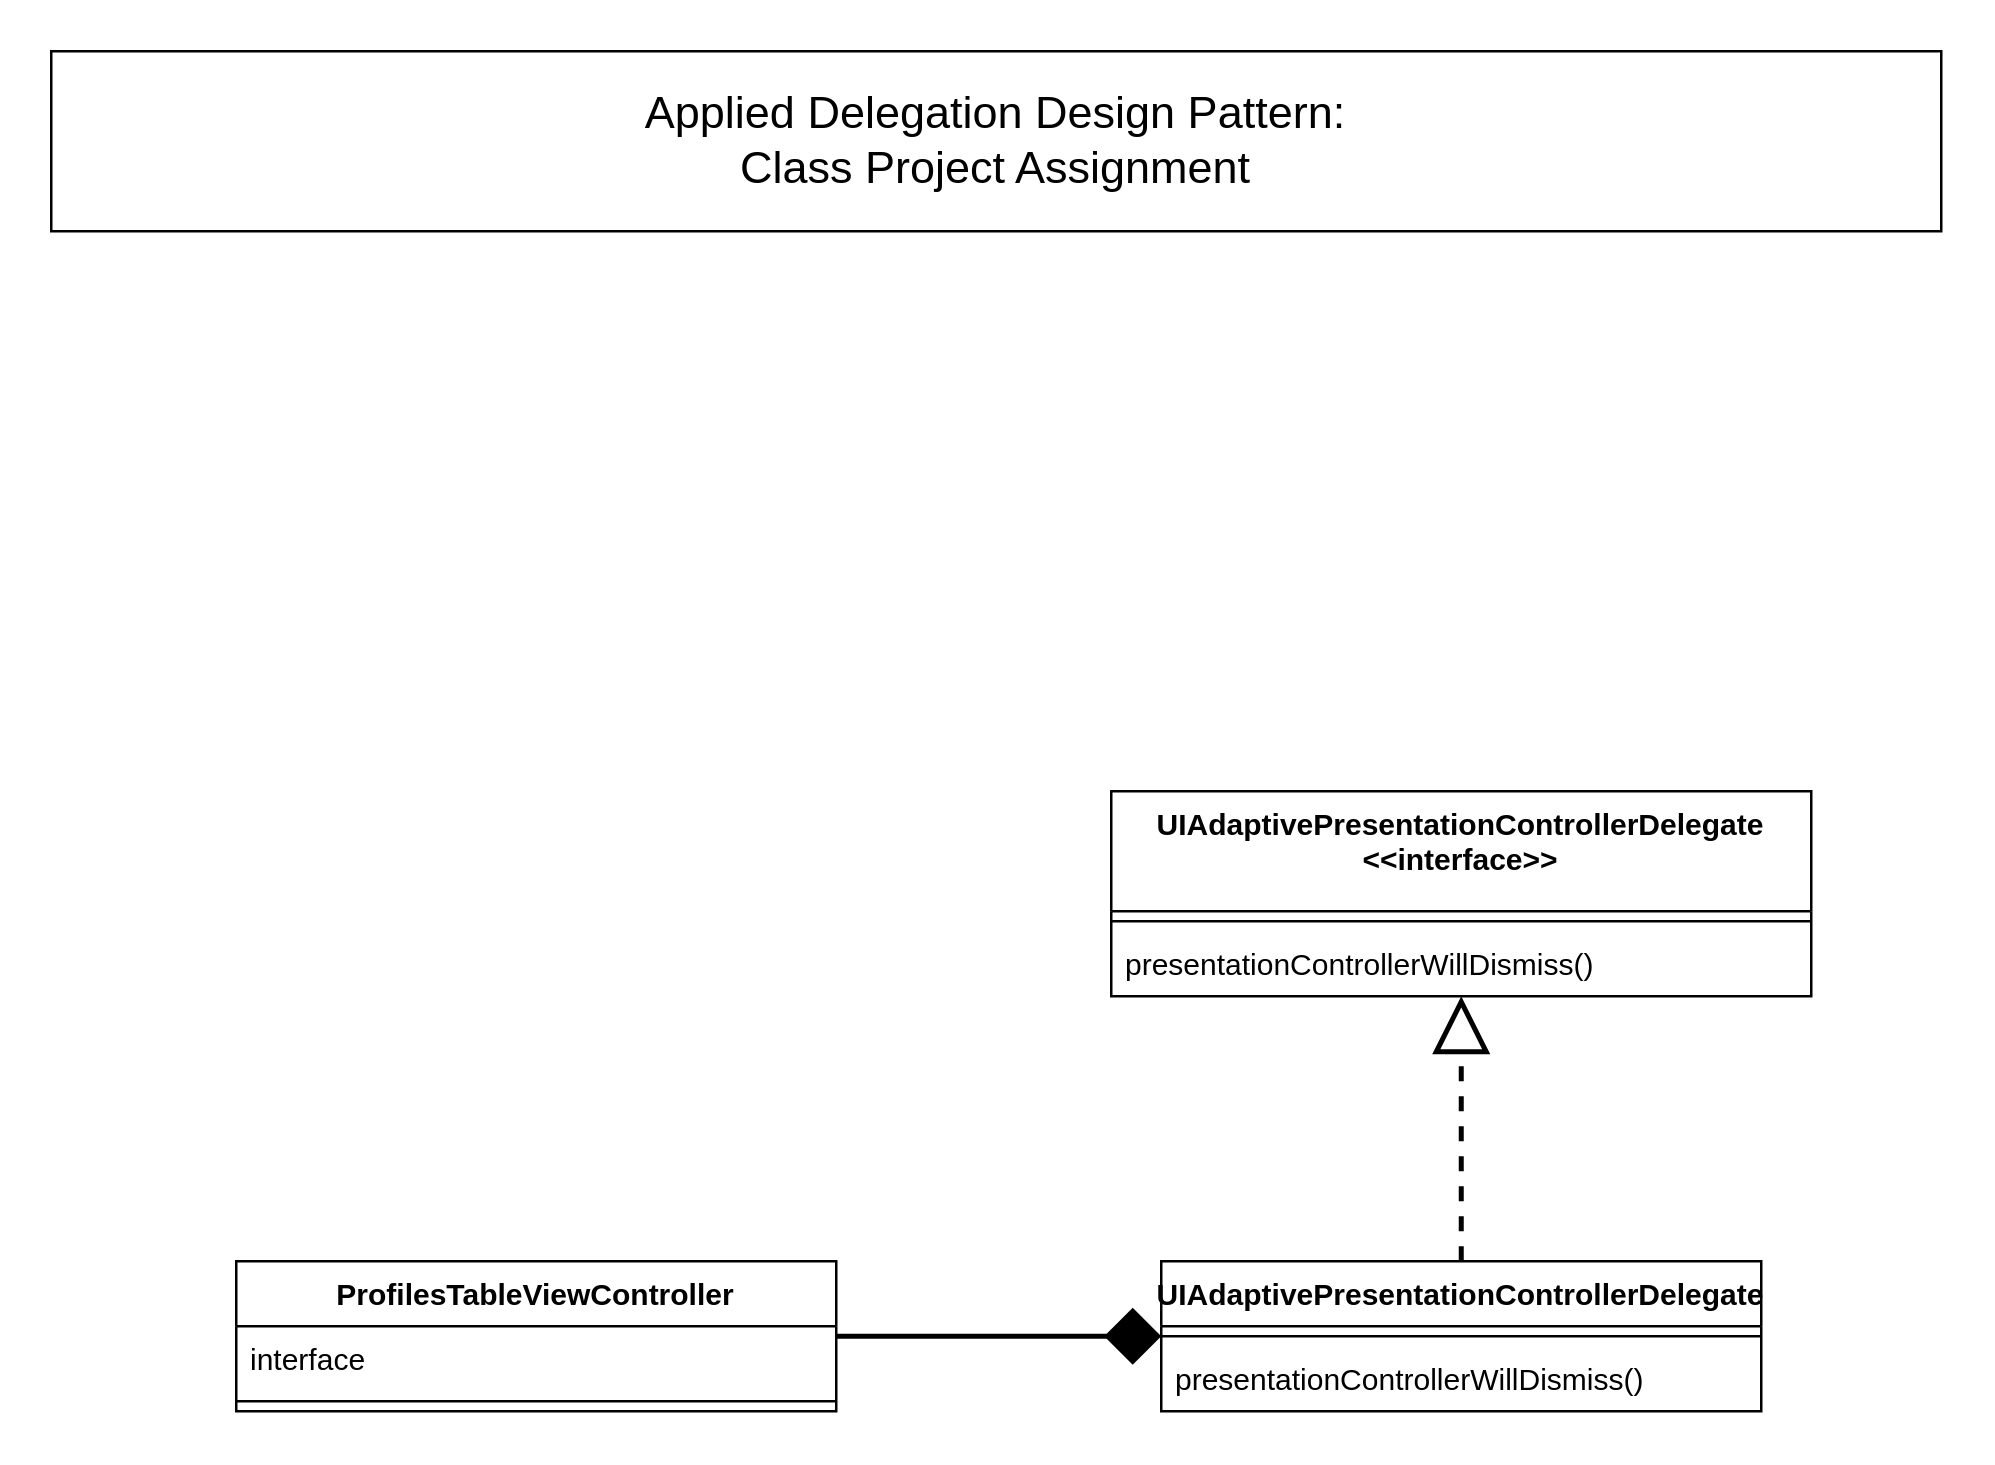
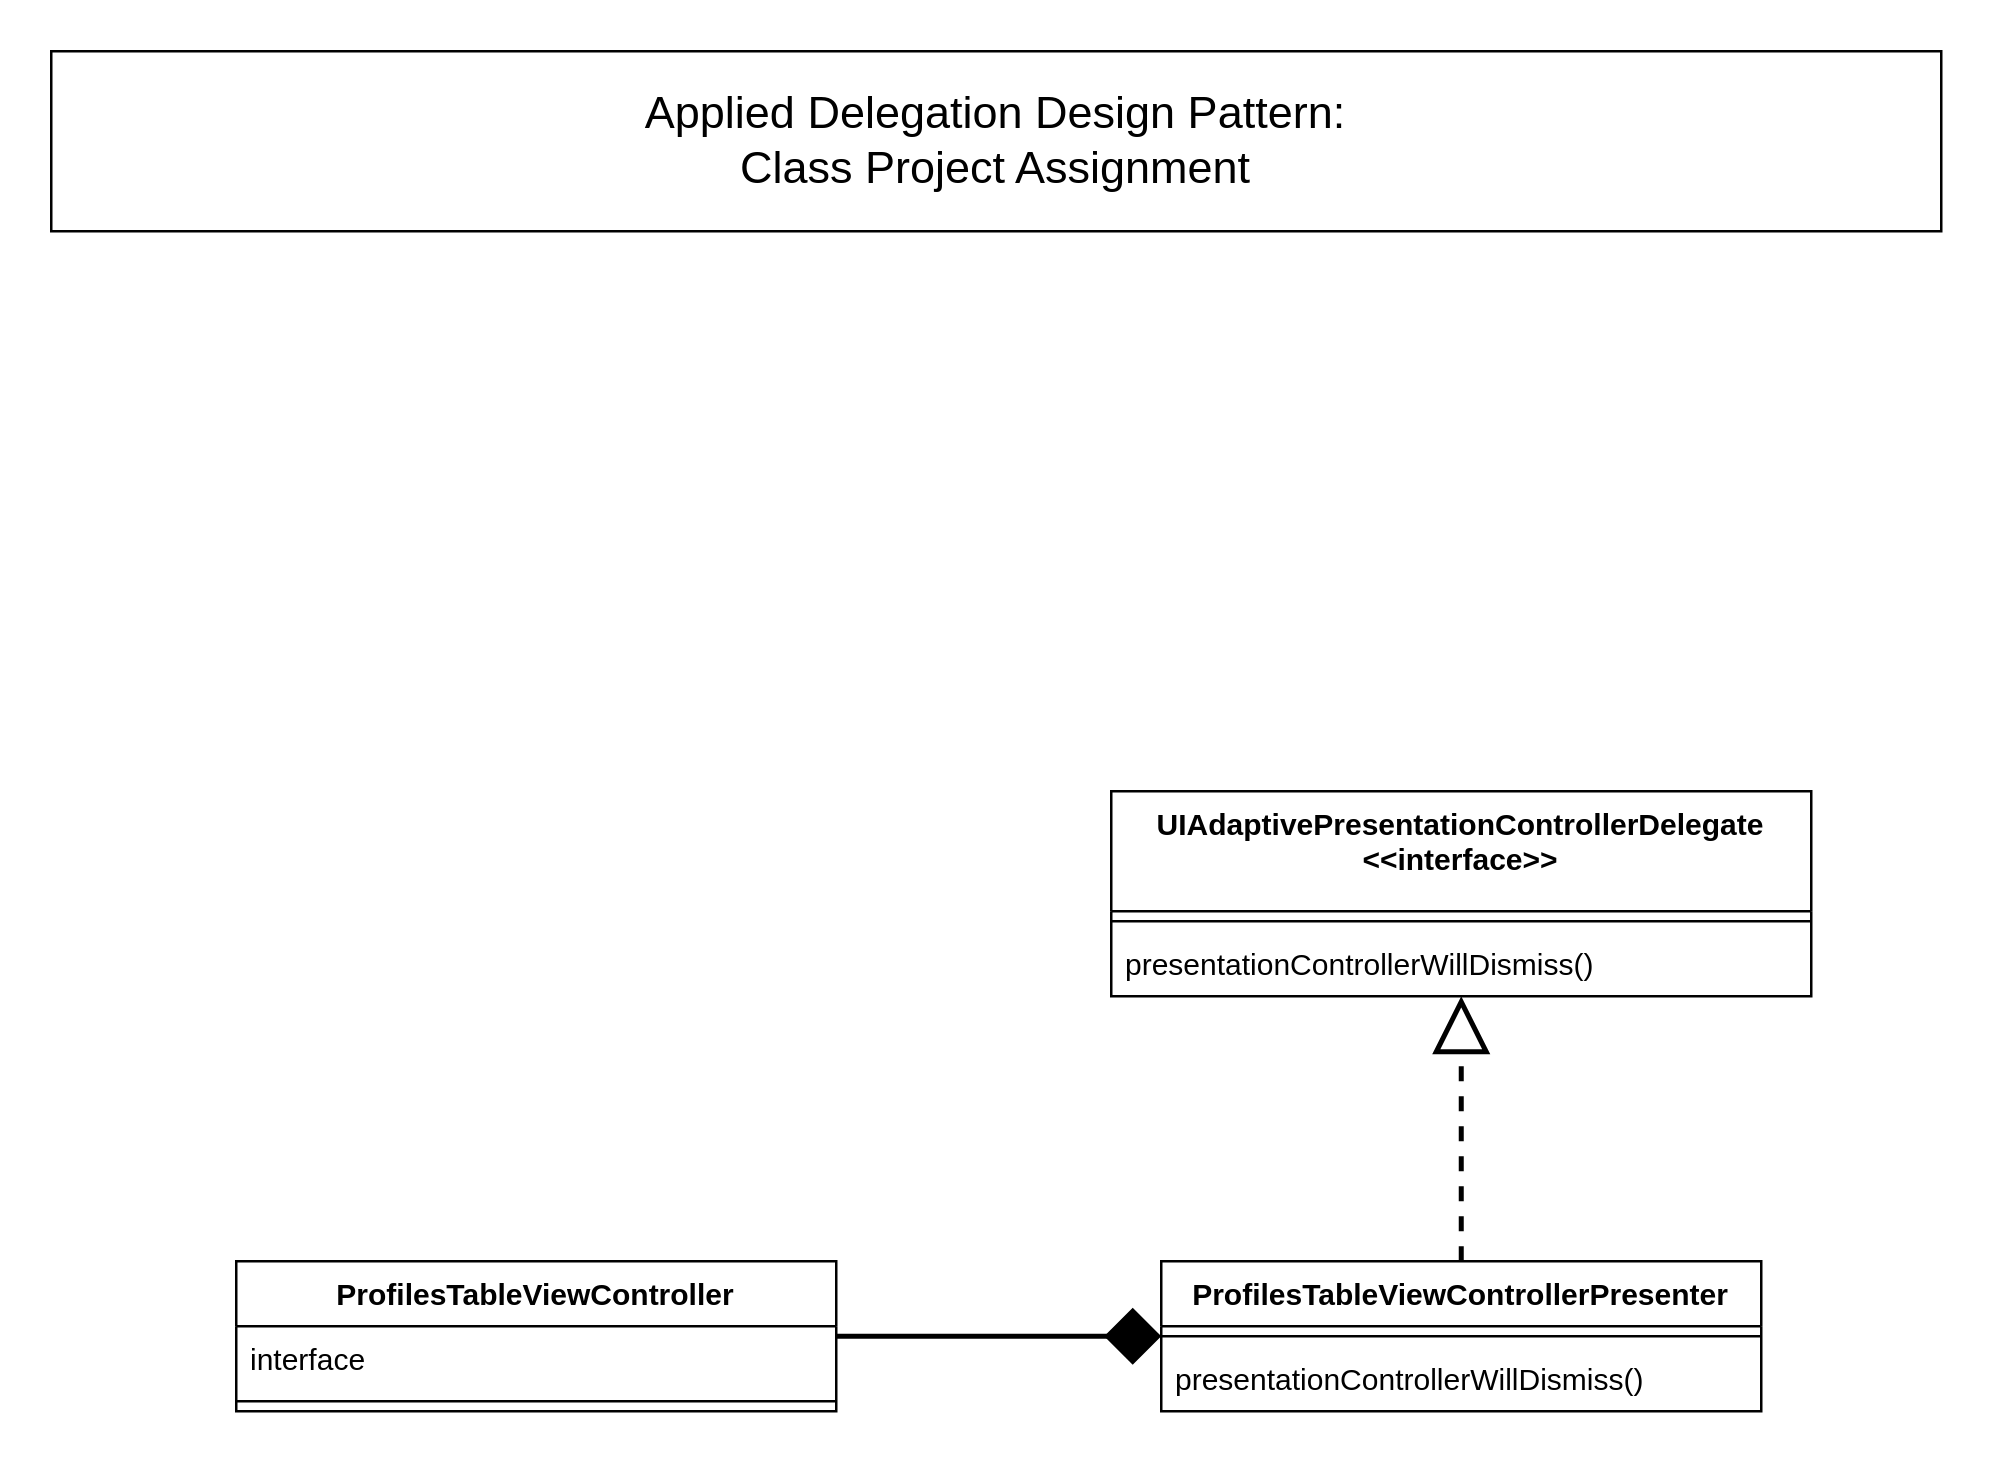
(1460, 1295) -> (1460, 1295)
